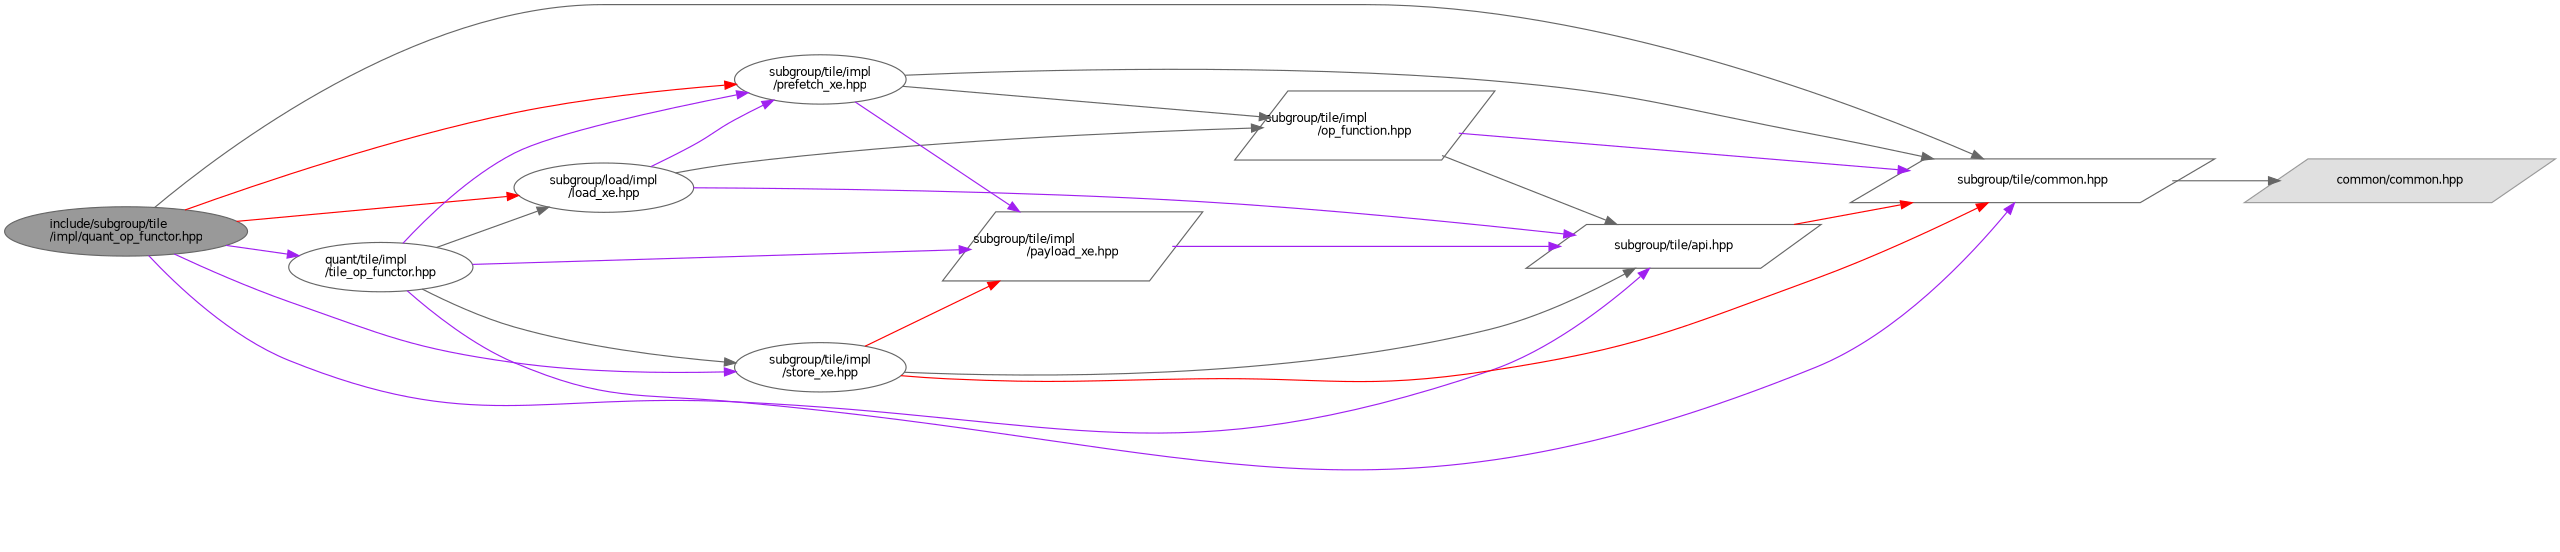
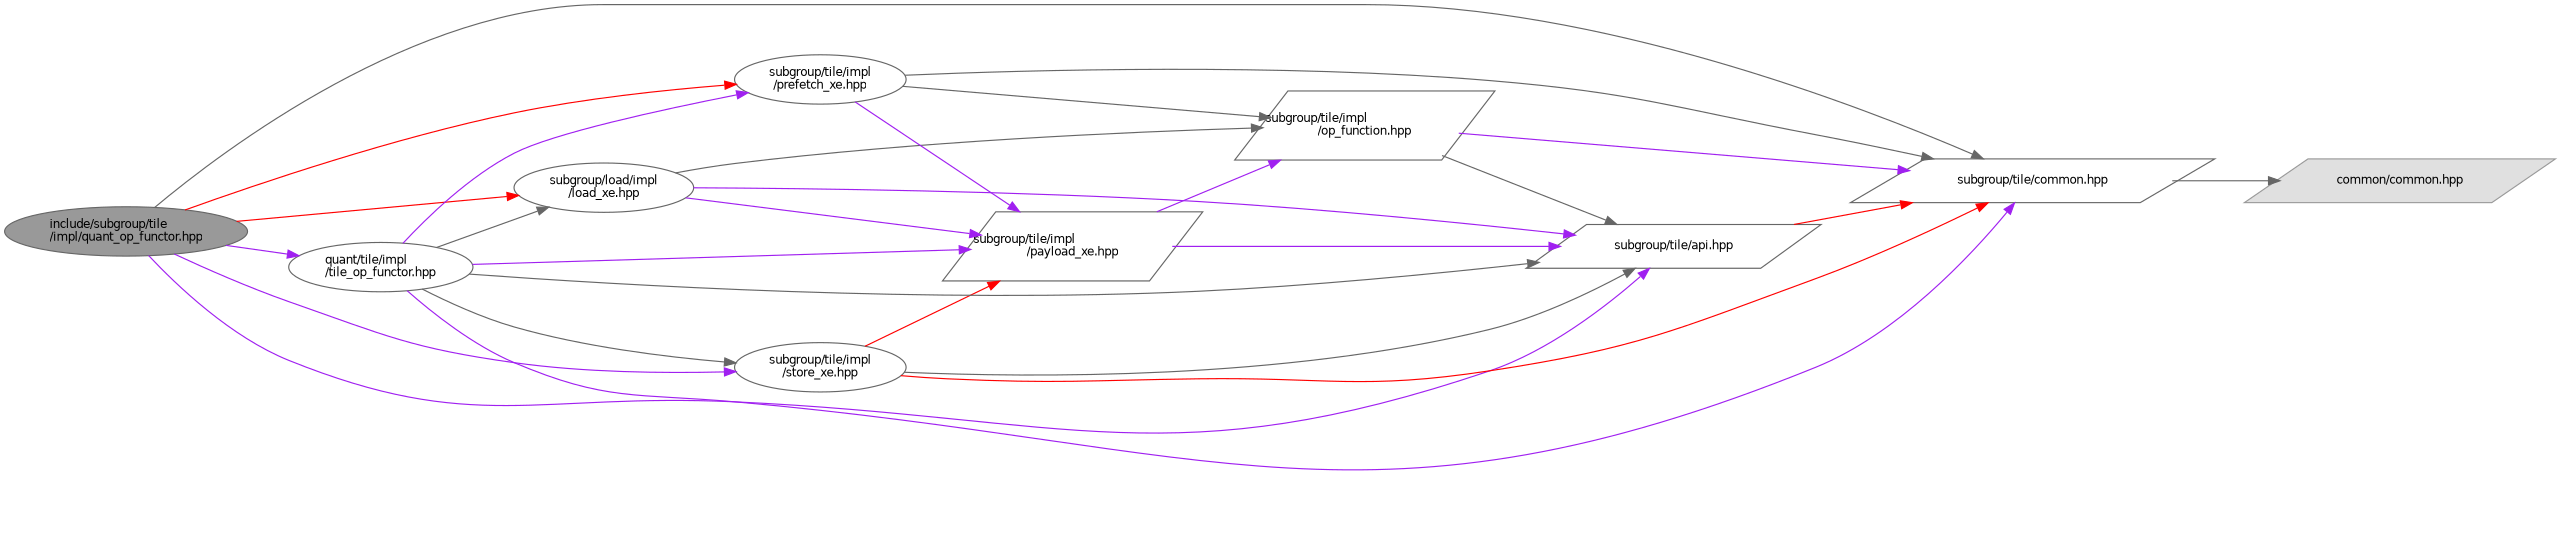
(707, 137) -> (828, 216)
none -> (1213, 188)
none -> (999, 295)
